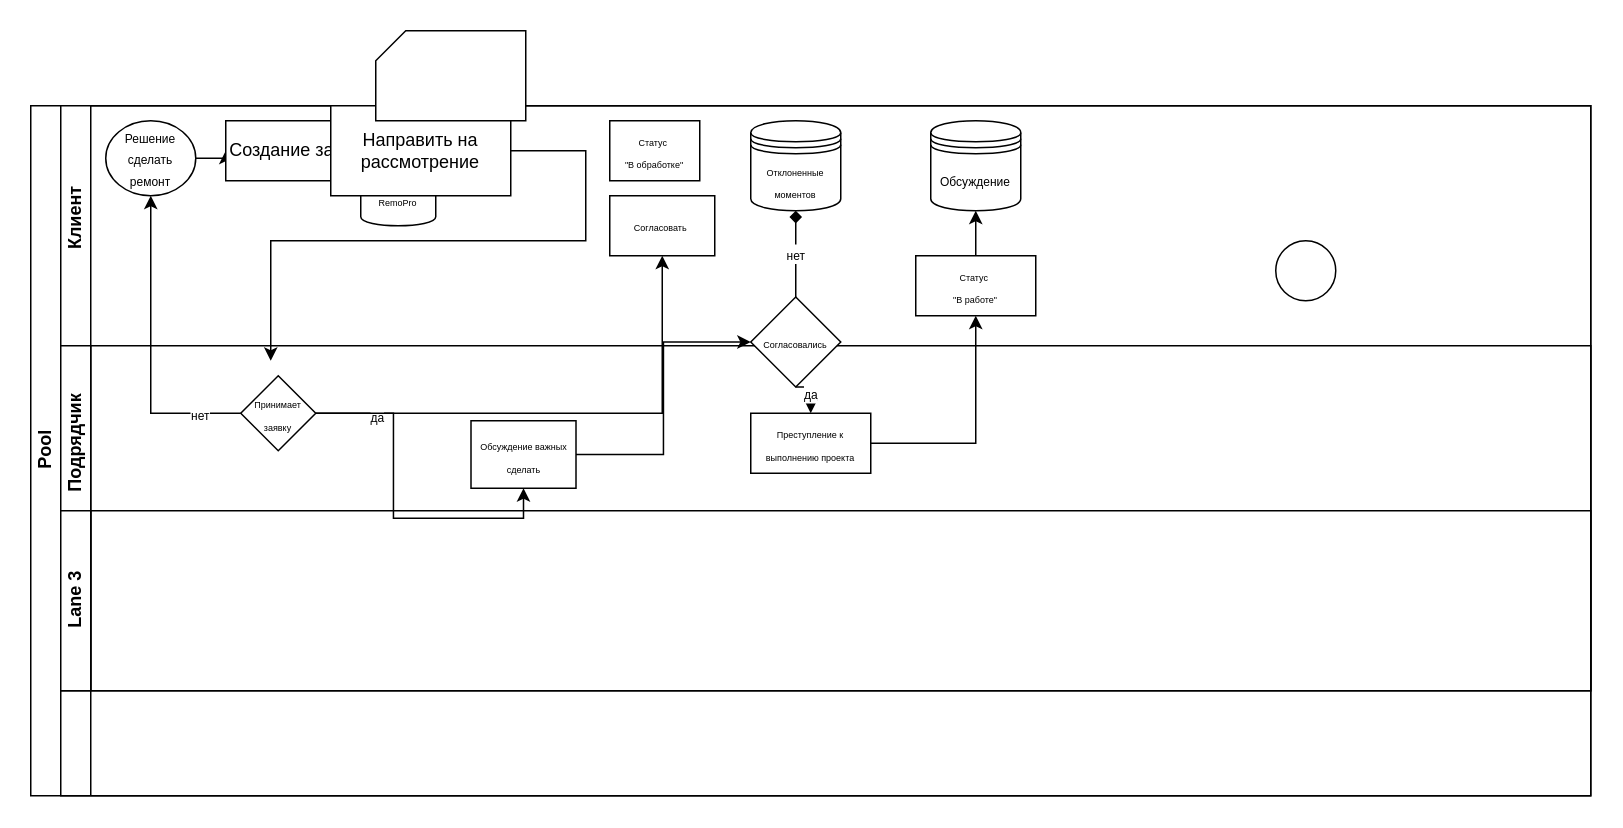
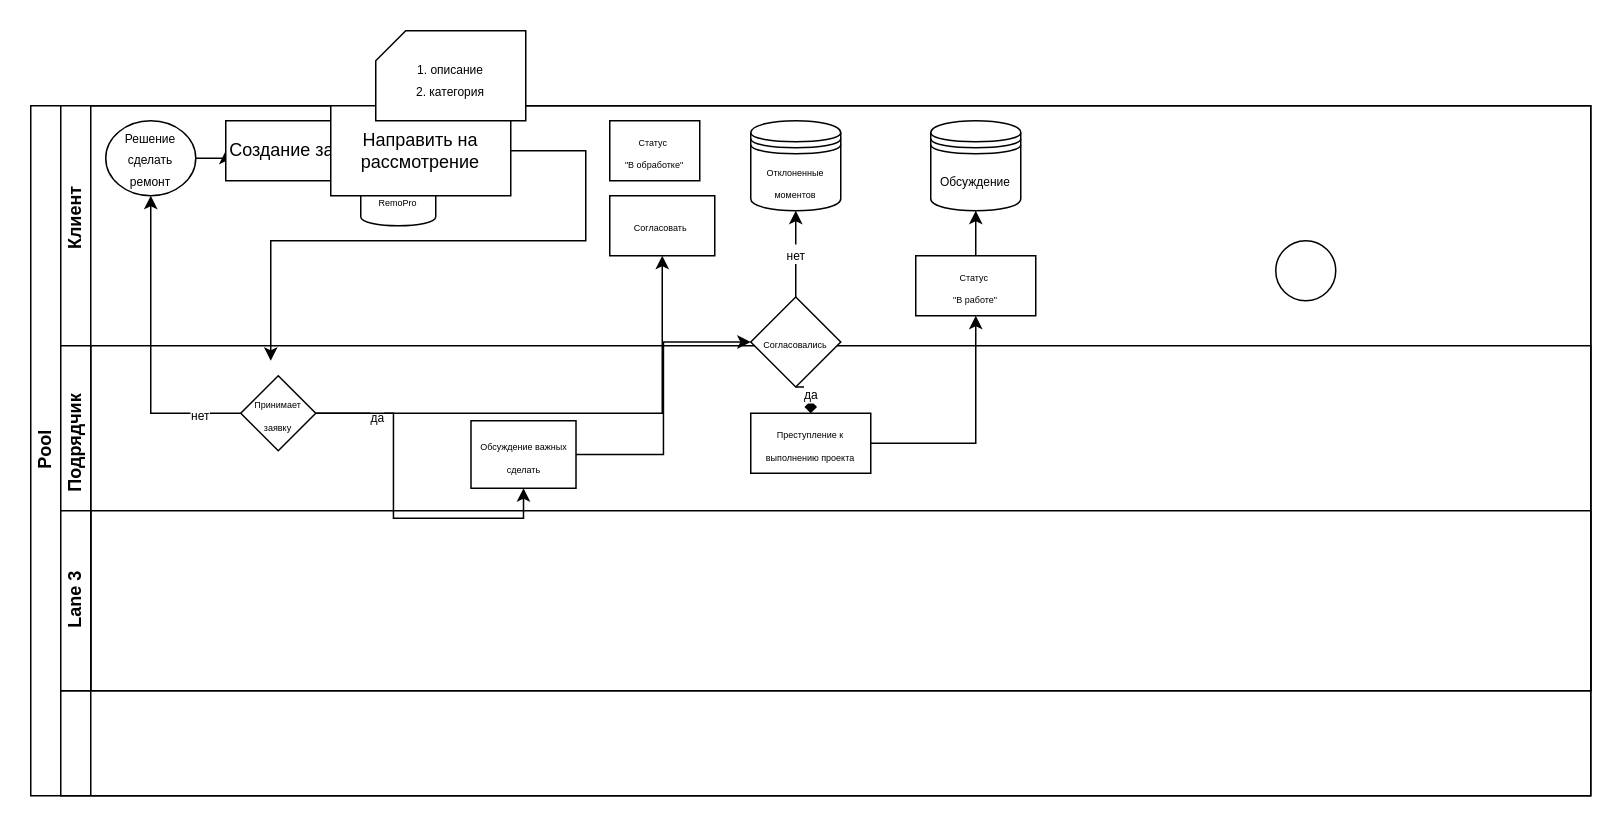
none -> (451, 68)
(796, 223) -> (796, 222)
(811, 402) -> (811, 401)
